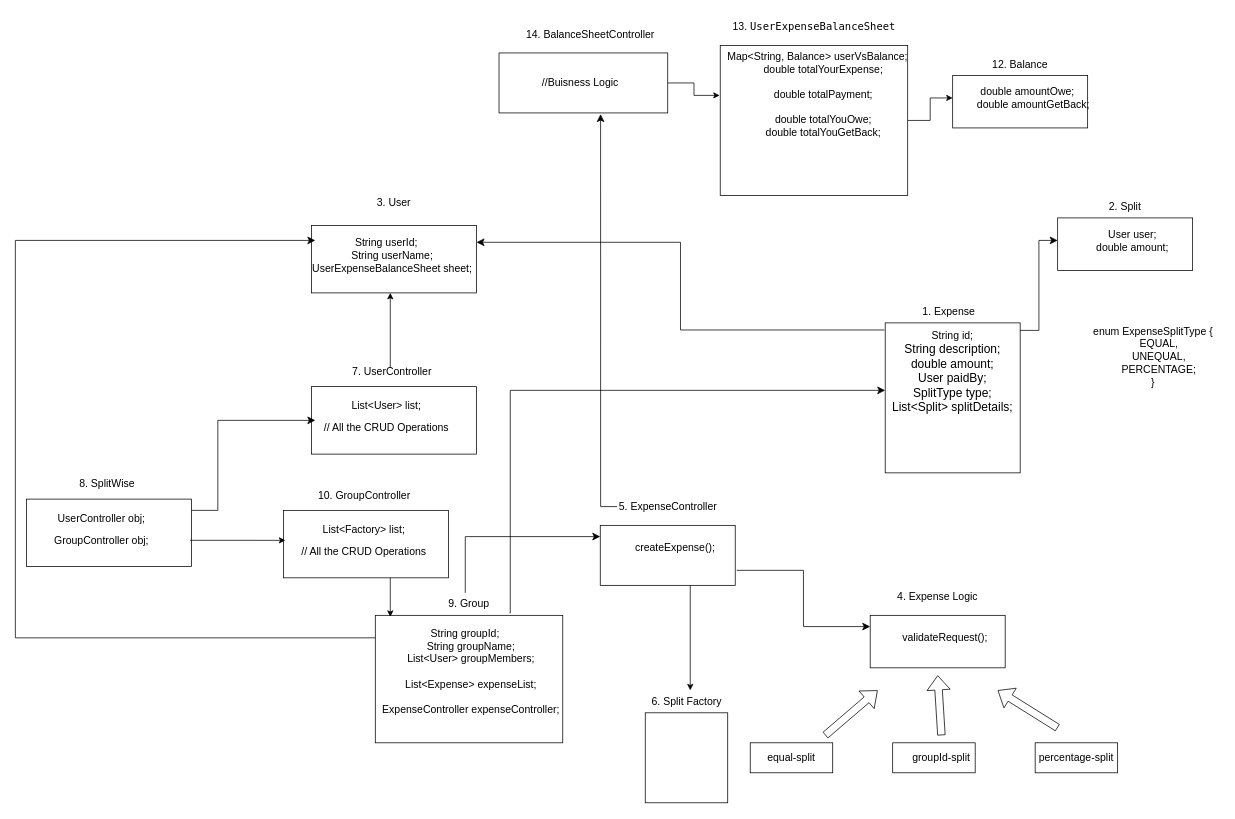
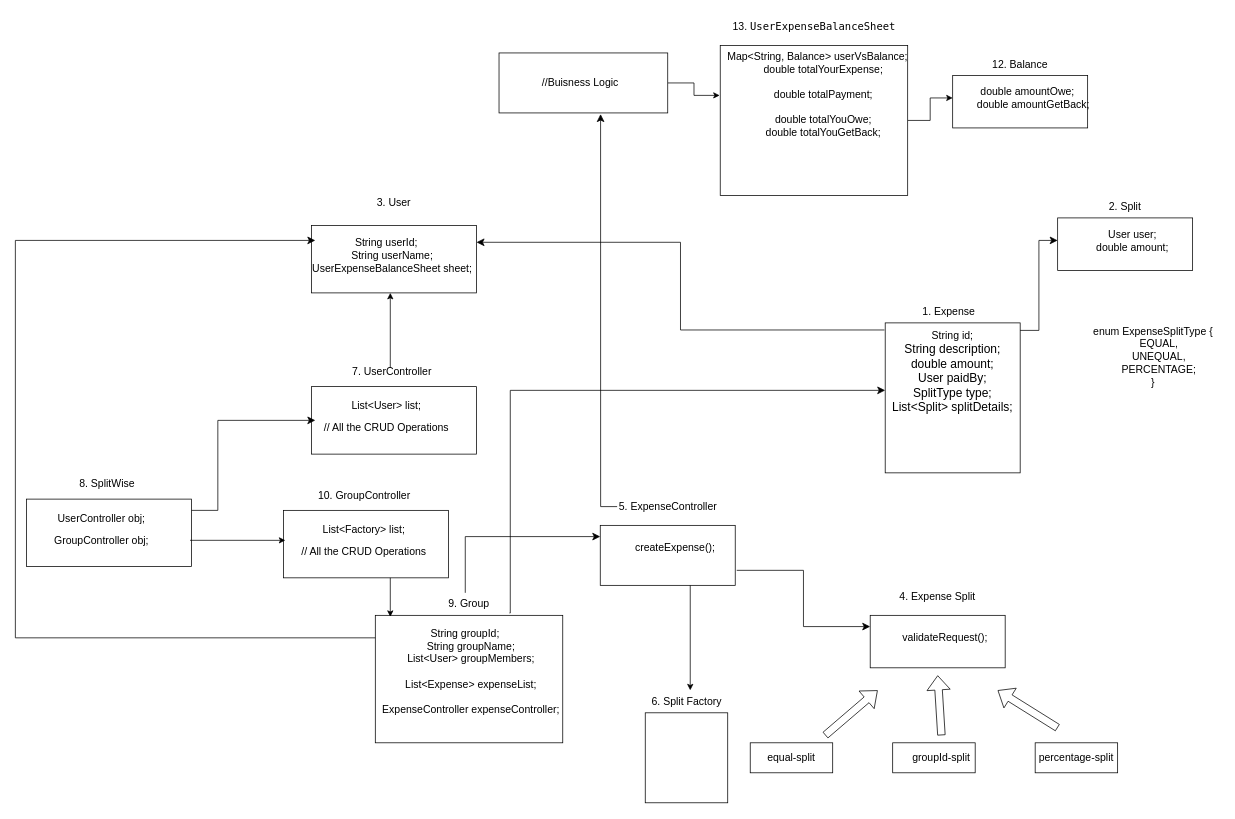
(590, 34) -> none
(938, 597) -> (938, 597)
